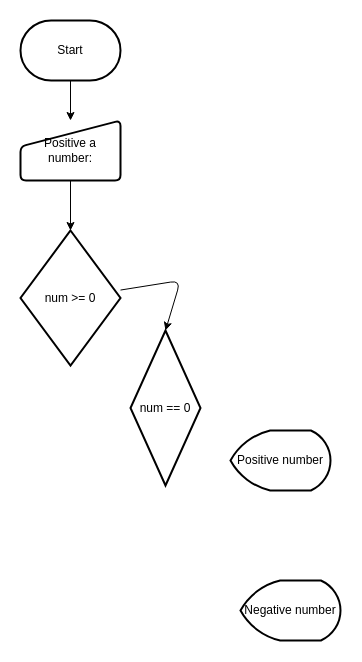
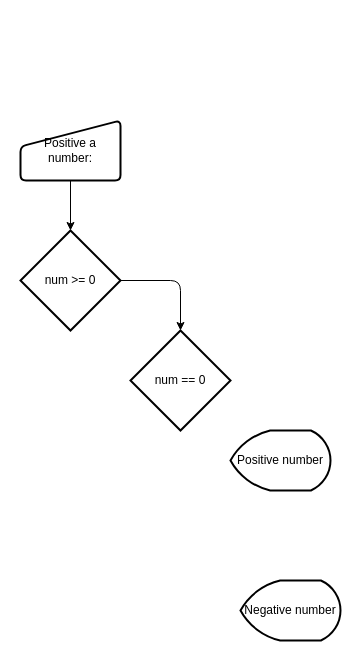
(71, 51) -> none
(71, 97) -> none
(71, 298) -> (71, 281)
(166, 408) -> (181, 381)
